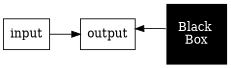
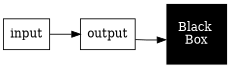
(155, 28) -> (146, 40)
